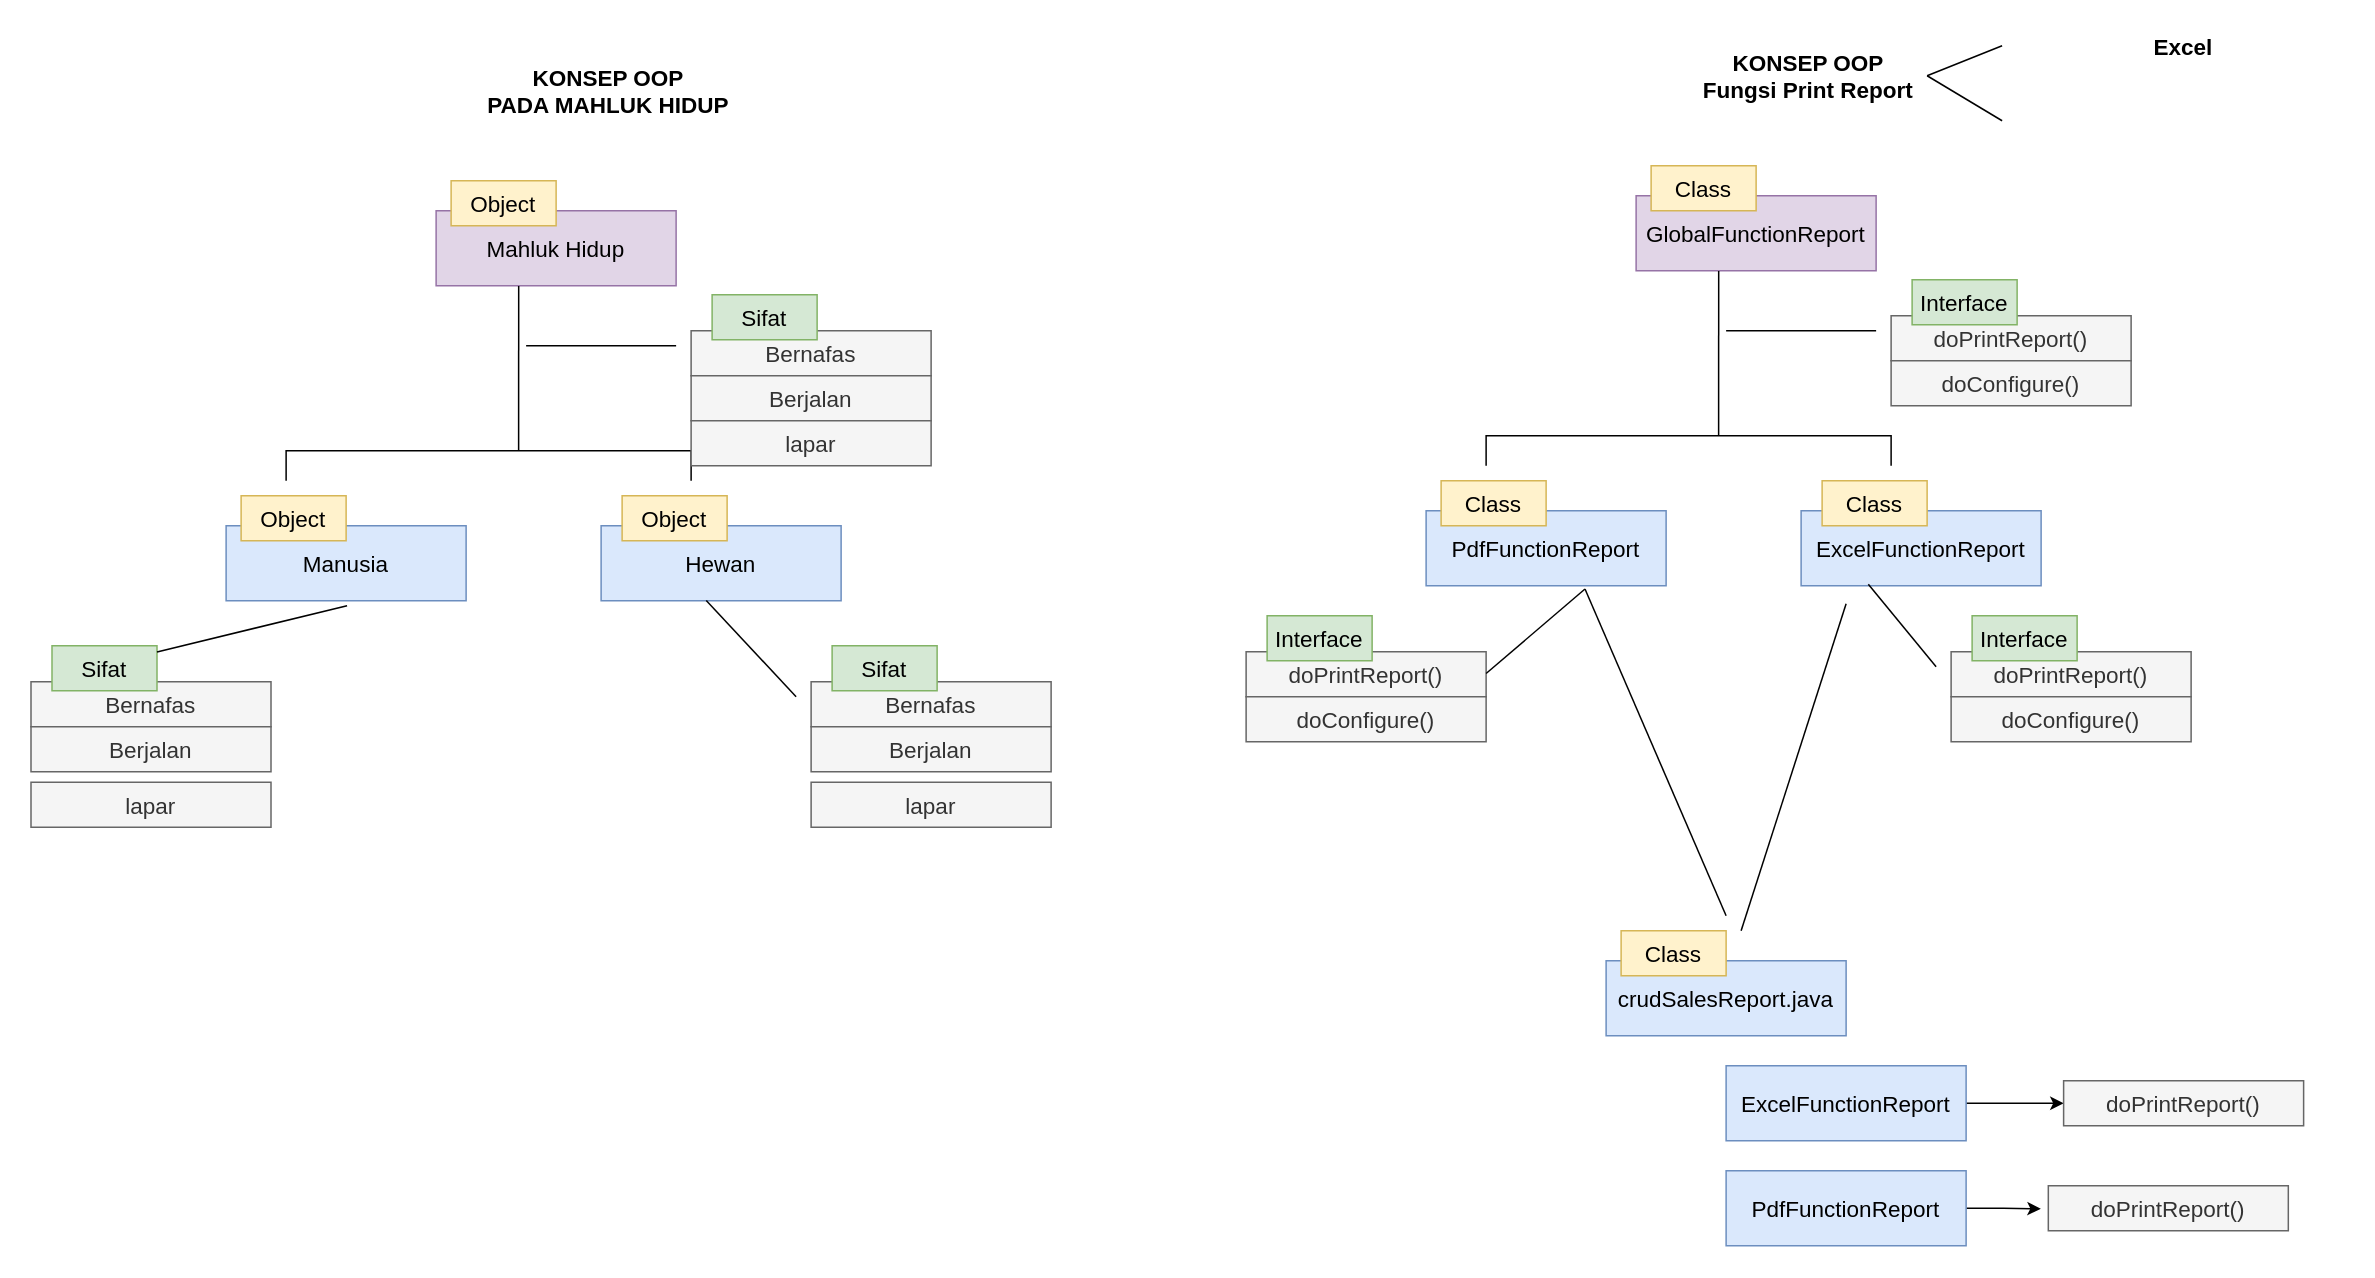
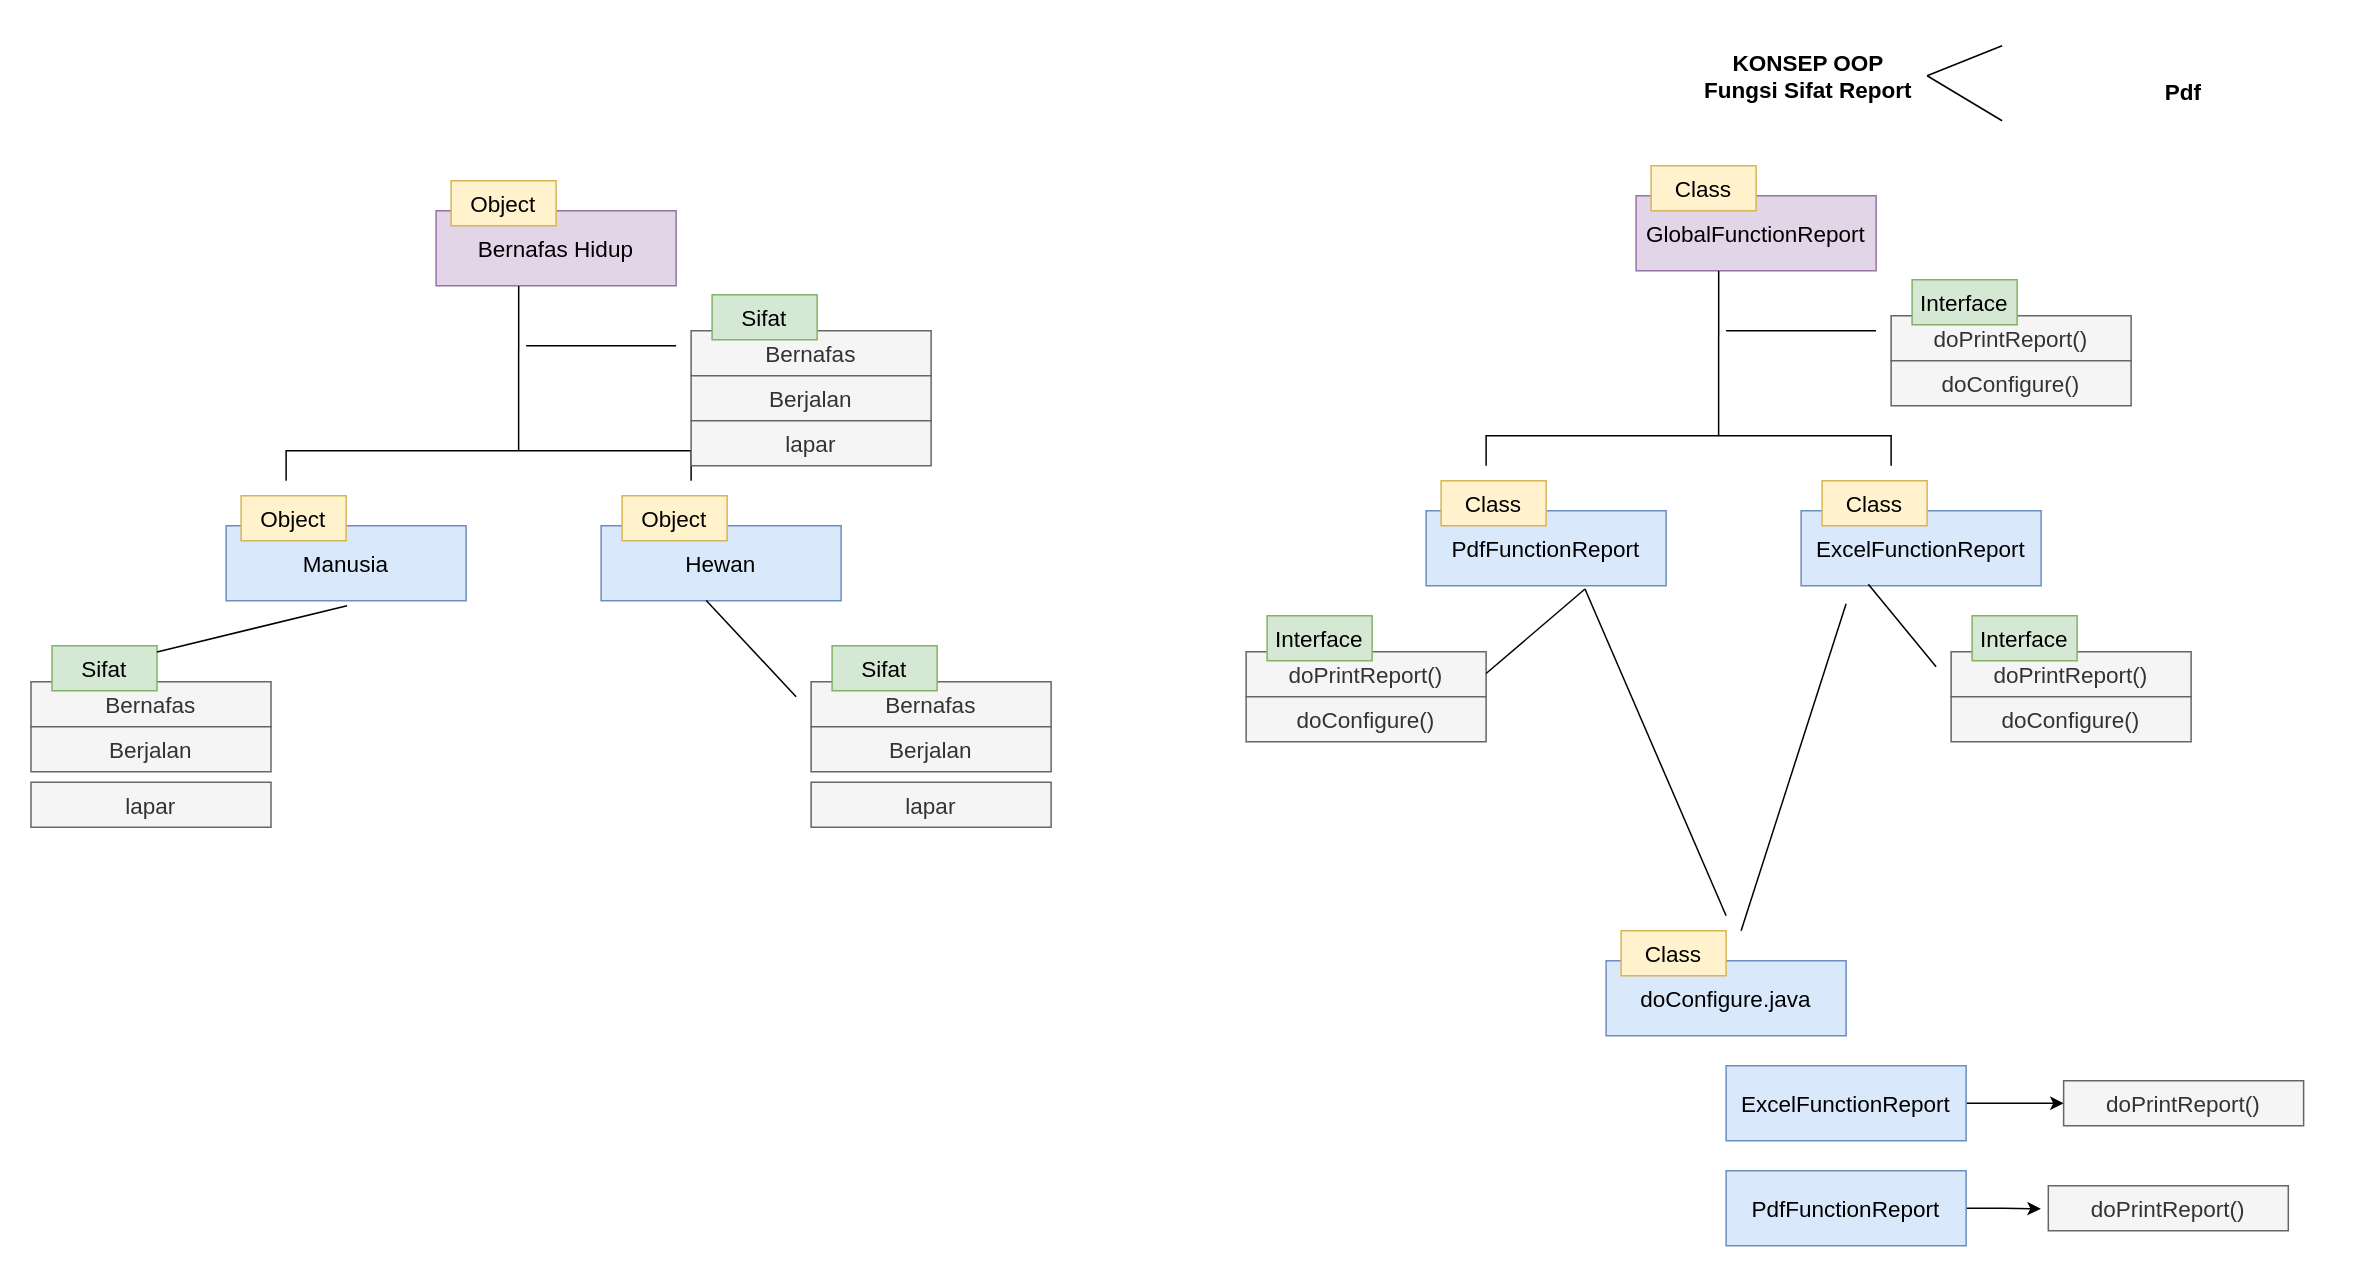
(2183, 46) -> none
(1808, 64) -> (1808, 64)
(608, 91) -> none
none -> (2183, 91)
(555, 250) -> (555, 250)
(1725, 1000) -> (1725, 1000)
